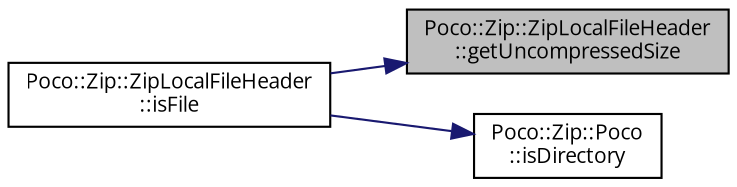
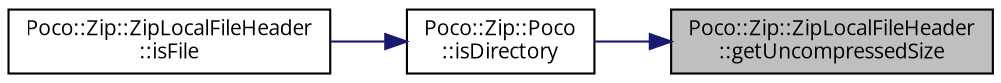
(358, 70) -> (622, 42)
